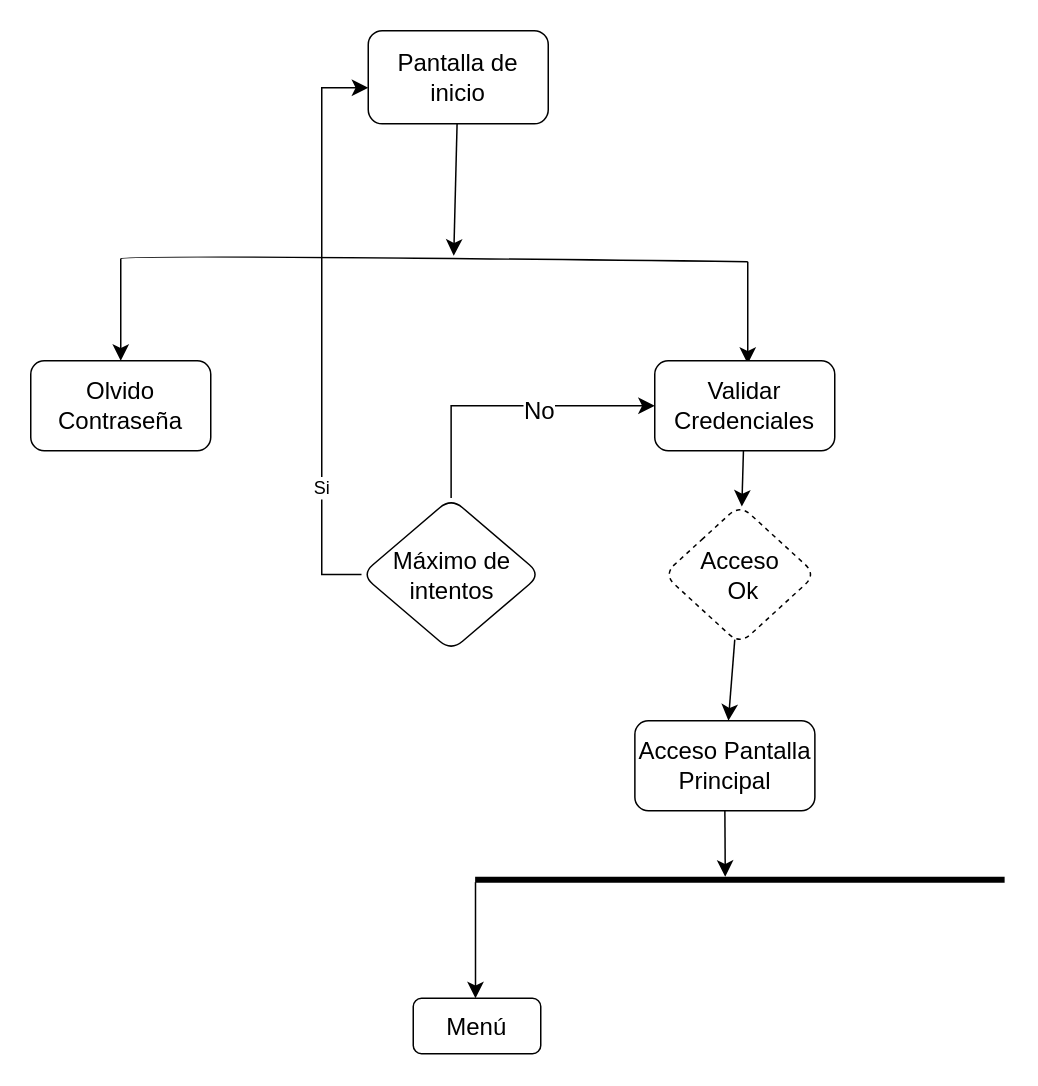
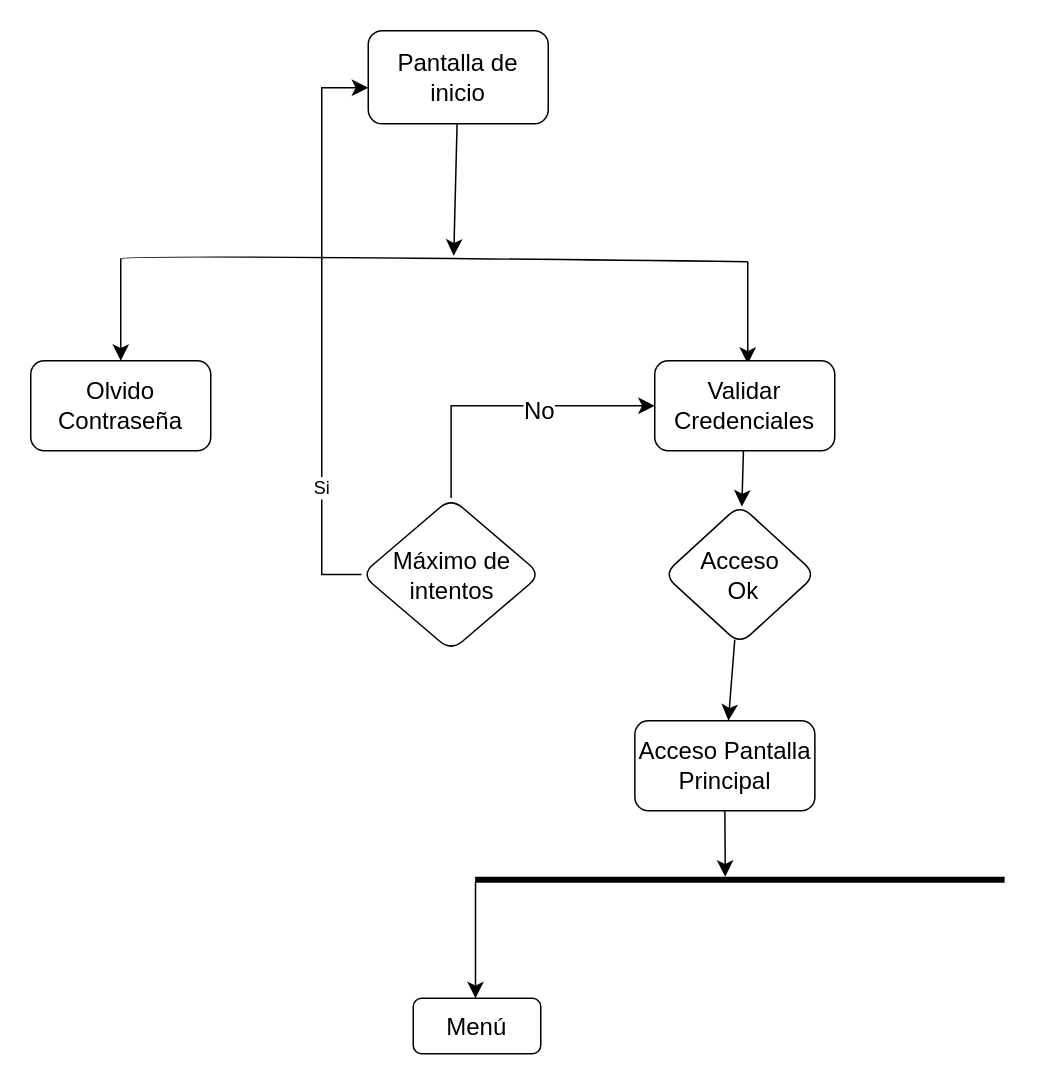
(740, 575) -> (740, 575)
